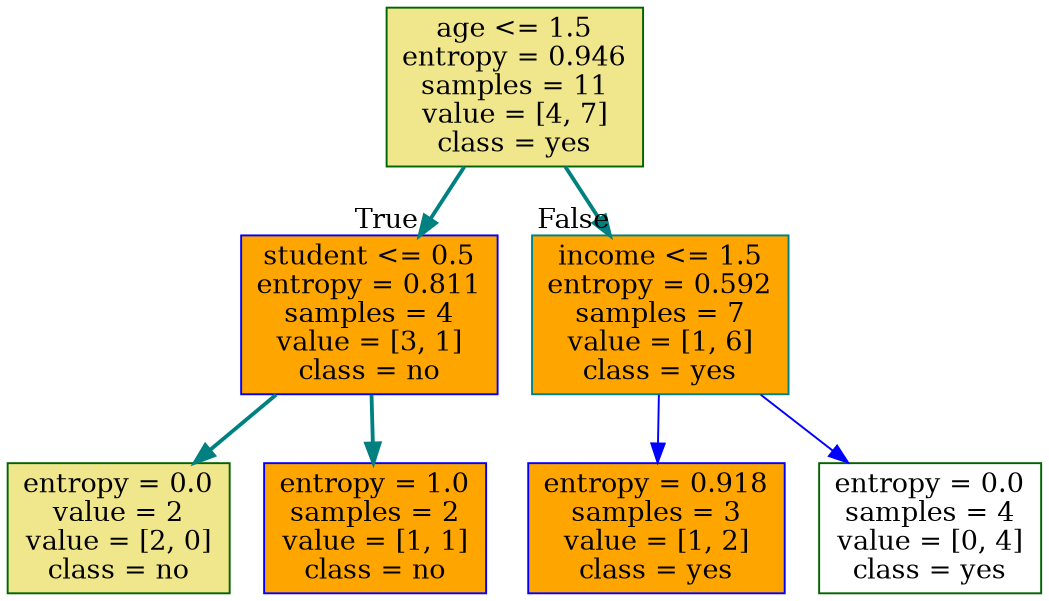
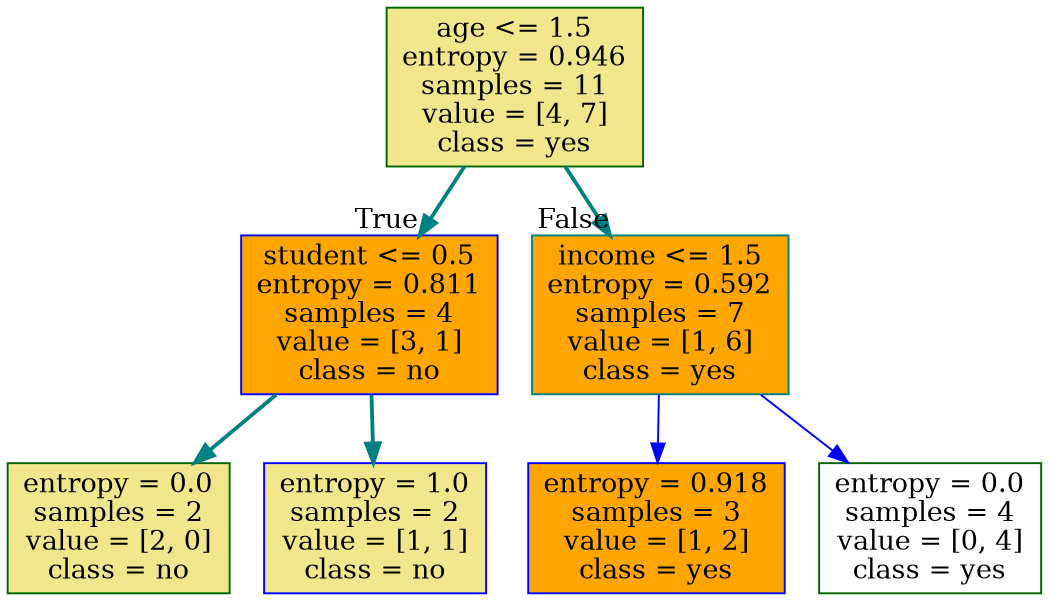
(119, 528) -> (119, 528)
(375, 528) -> (375, 528)
